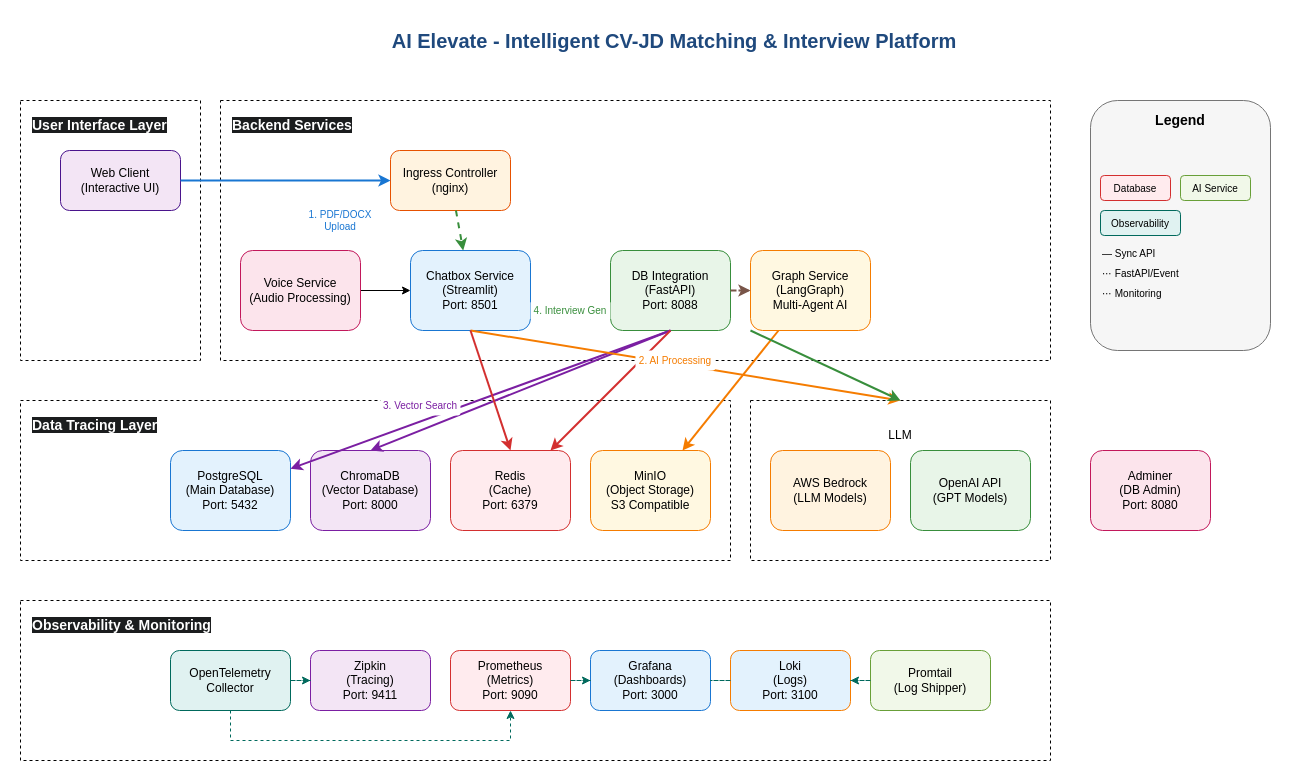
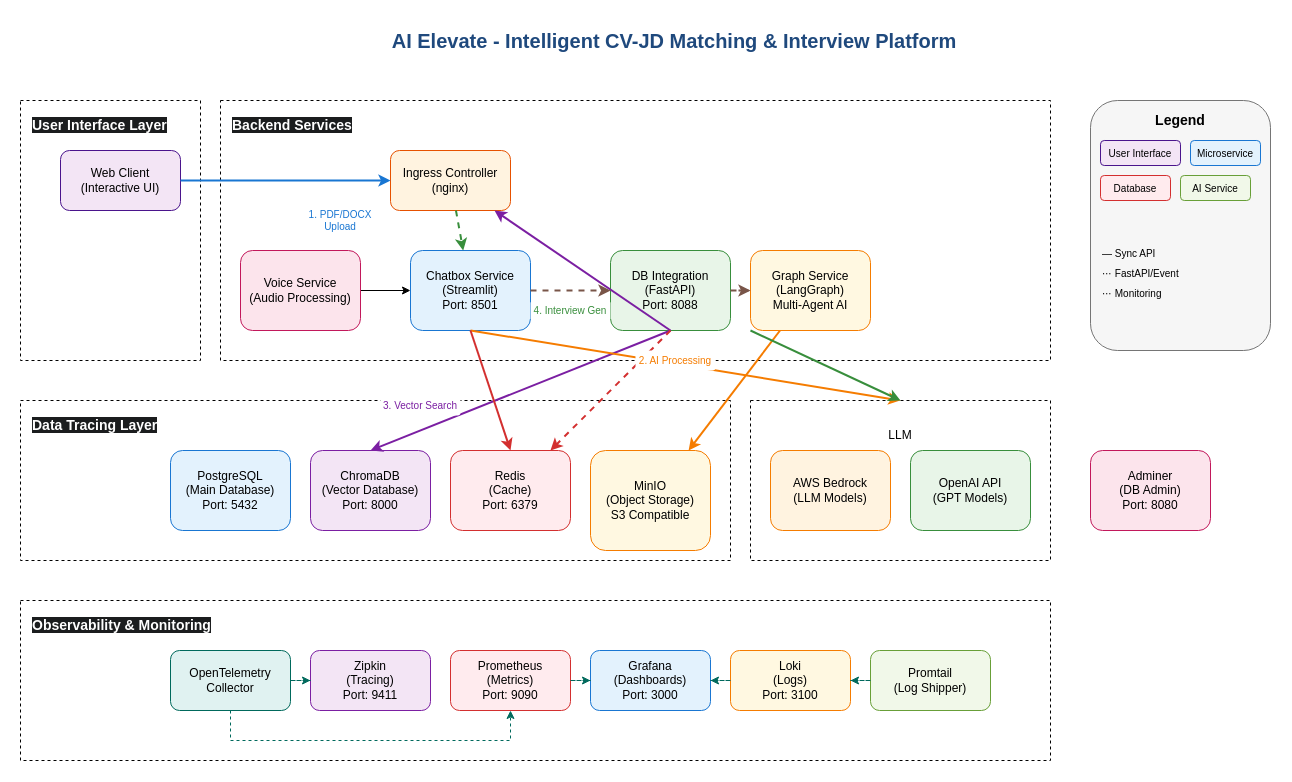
none -> (1141, 153)
none -> (1226, 153)
(1141, 223) -> none
none -> (566, 291)
(544, 377) -> (585, 272)
(597, 404) -> (597, 404)
(651, 491) -> (651, 501)
(716, 681) -> (718, 681)
(791, 681) -> (791, 681)
